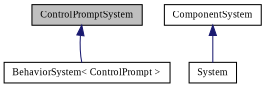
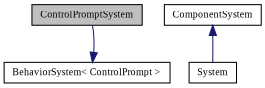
(80, 49) -> (94, 39)
